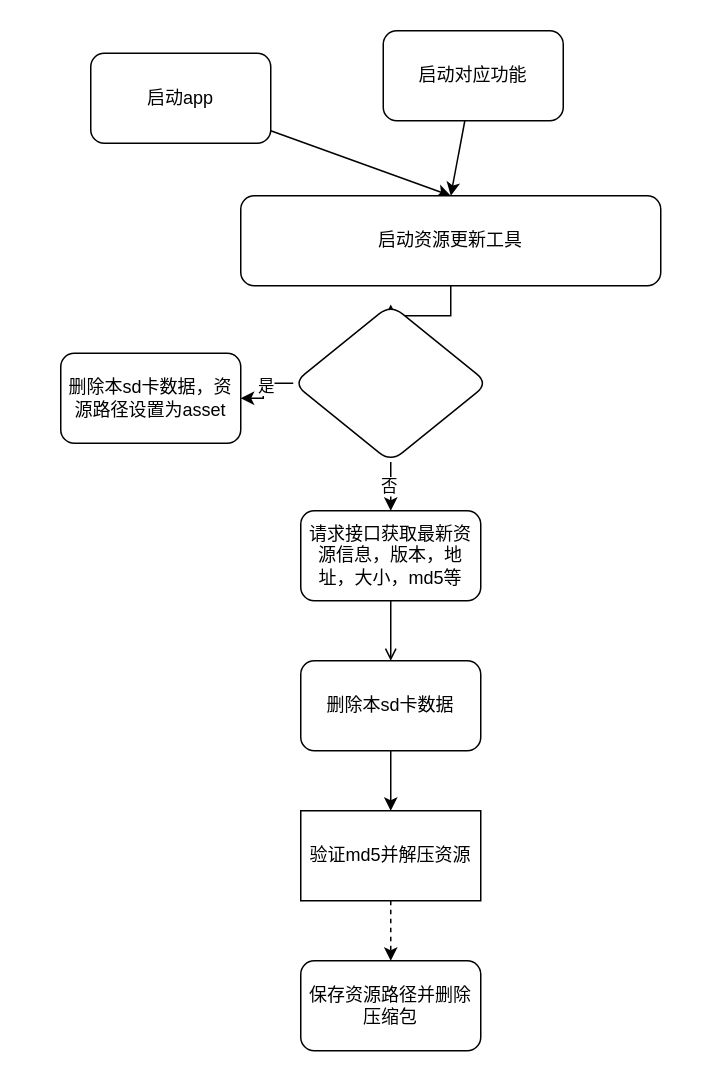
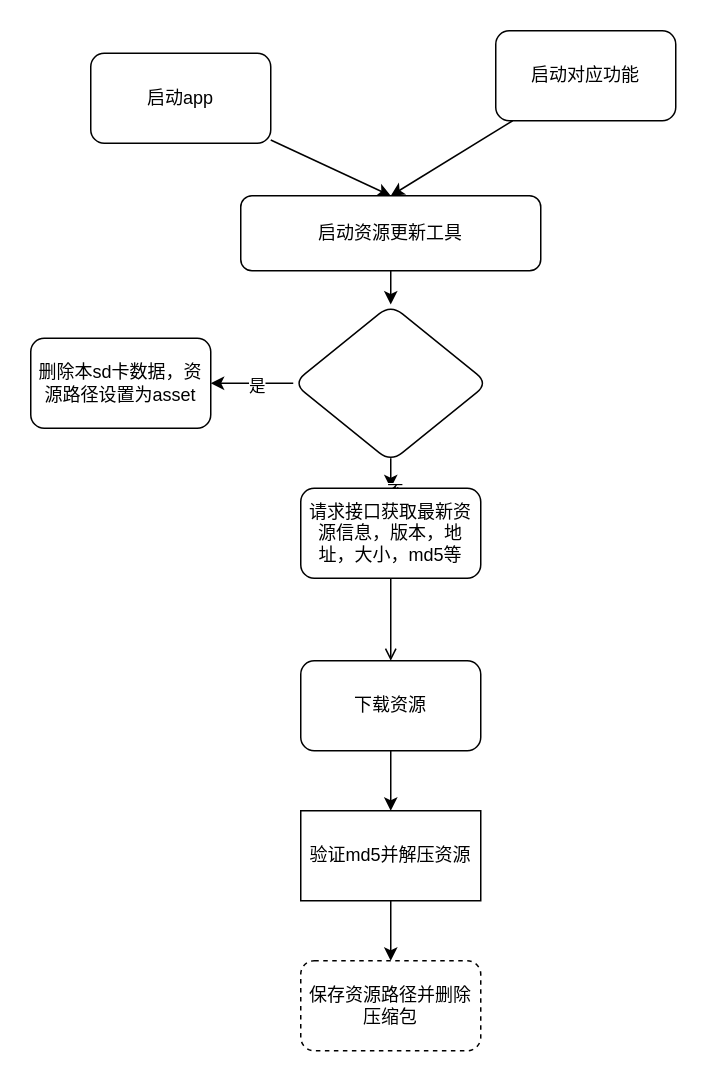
(473, 76) -> (586, 76)
(451, 241) -> (391, 233)
(151, 398) -> (121, 383)
(391, 556) -> (391, 533)
(391, 706) -> (391, 706)
(391, 925) -> (391, 925)
(391, 1006) -> (391, 1006)
